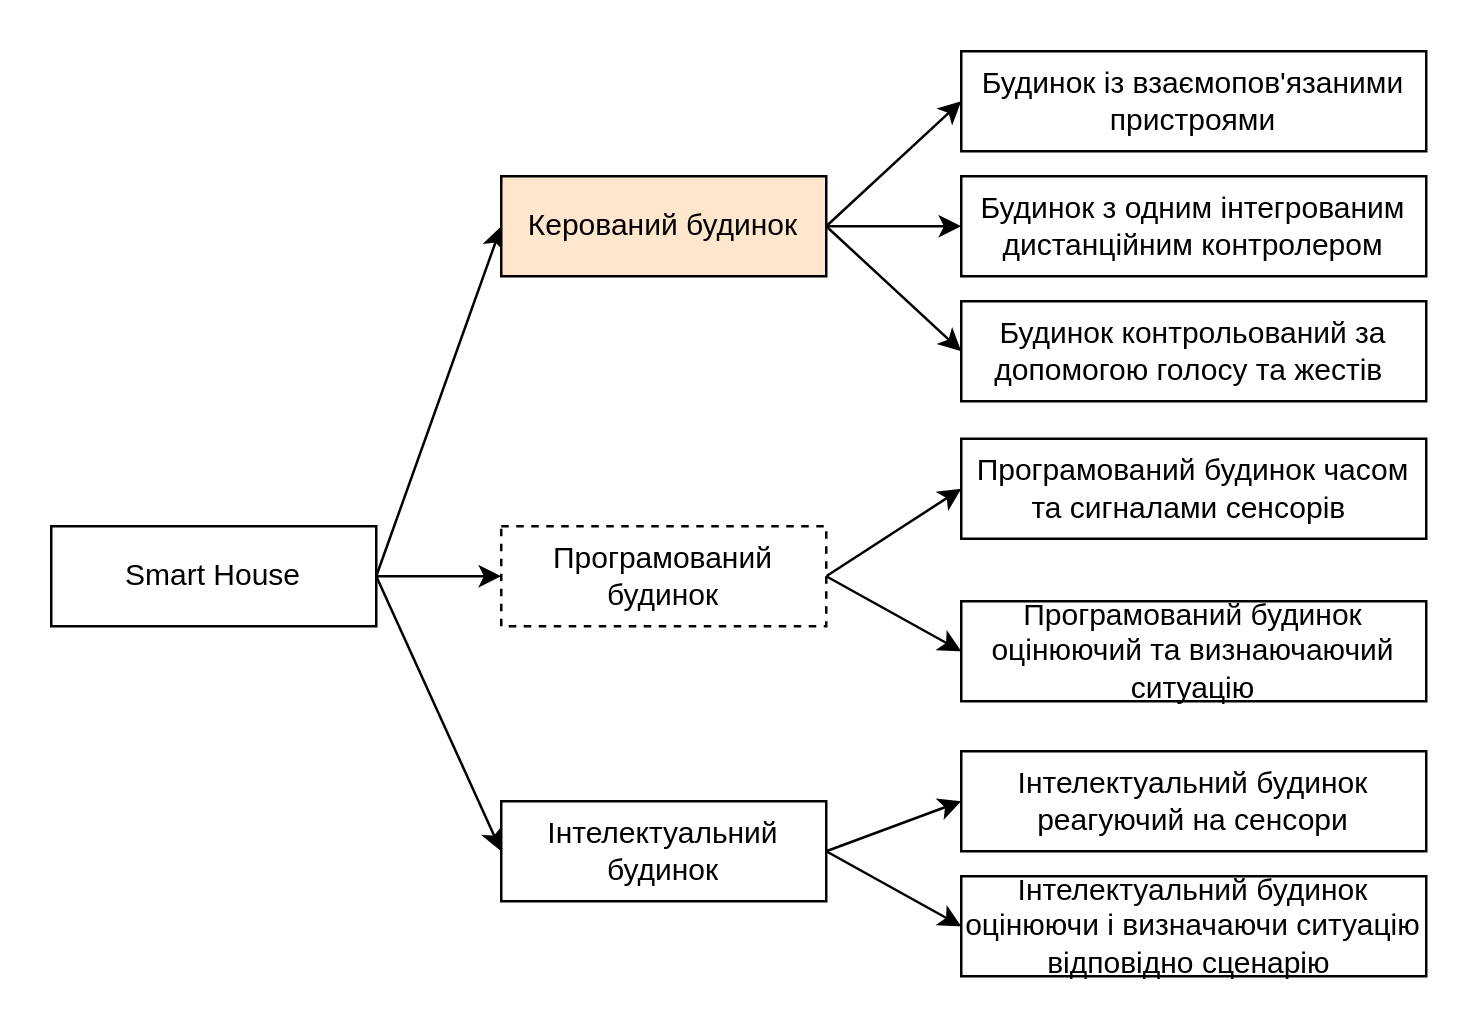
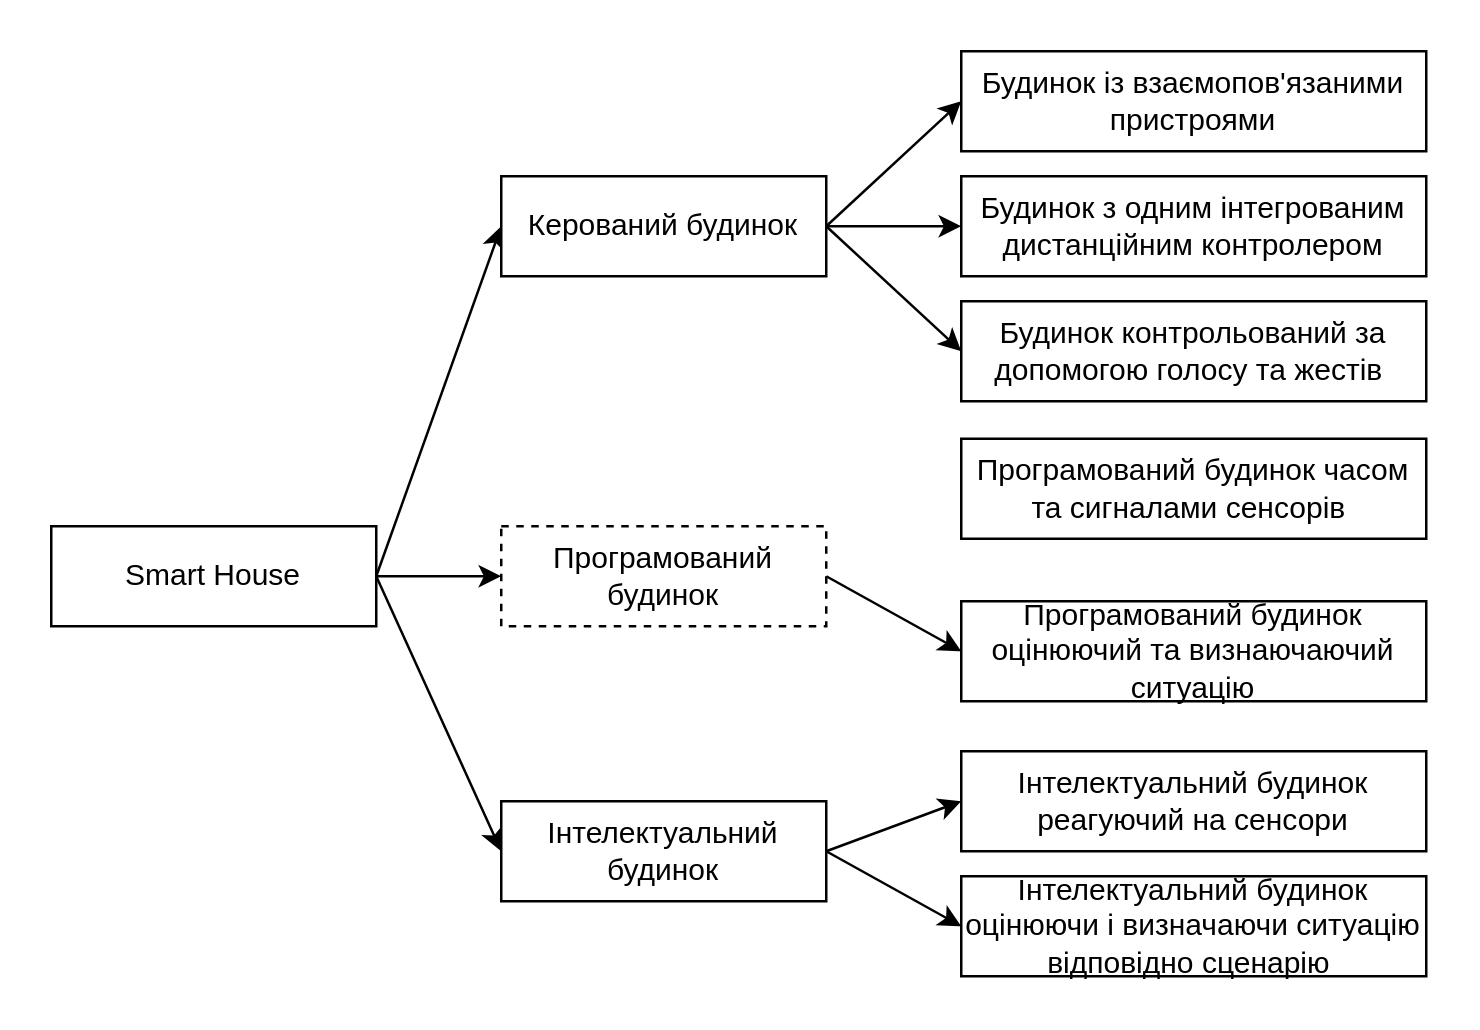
(664, 226) -> (664, 226)
(887, 537) -> none
